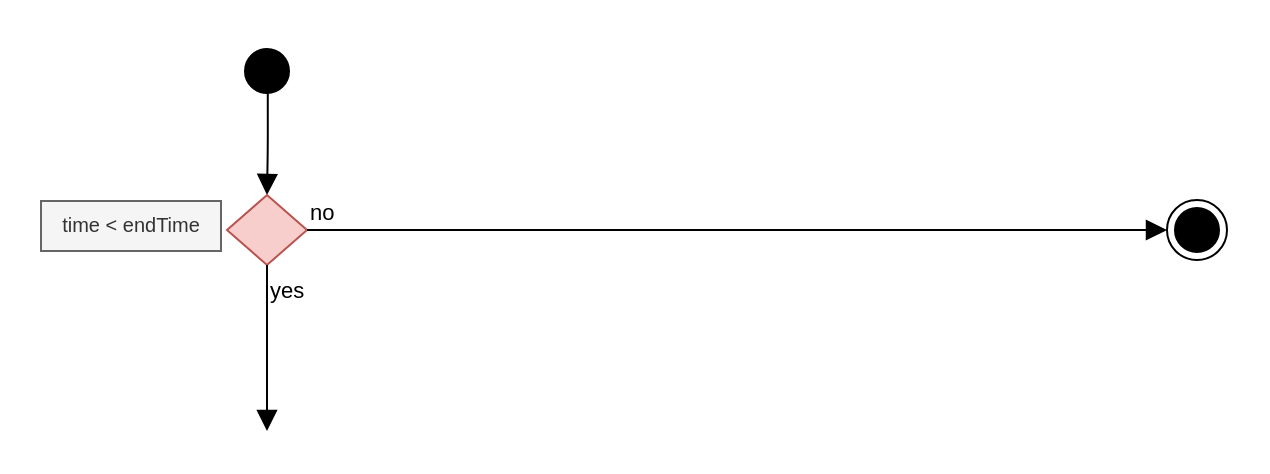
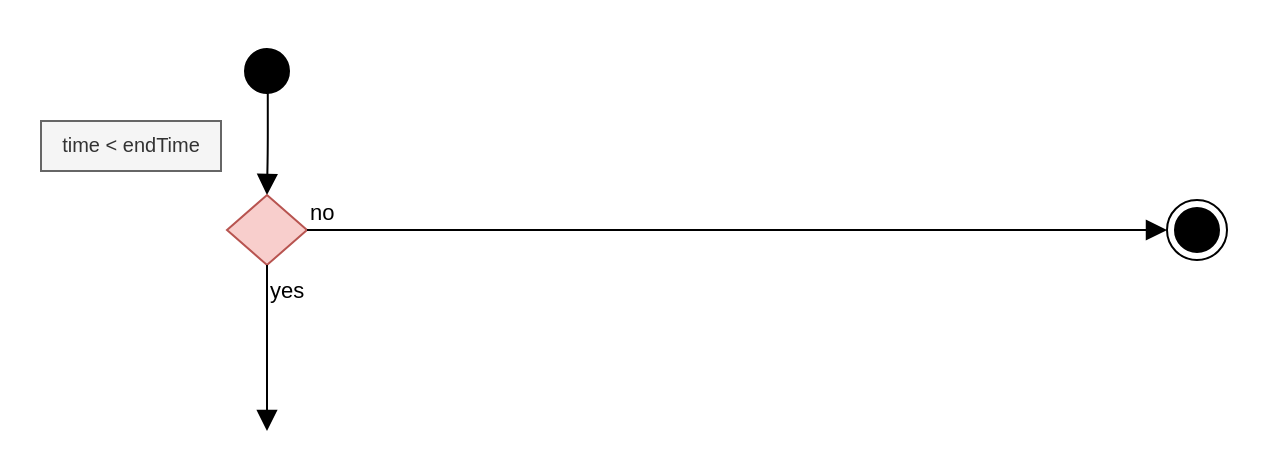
(131, 226) -> (131, 146)
